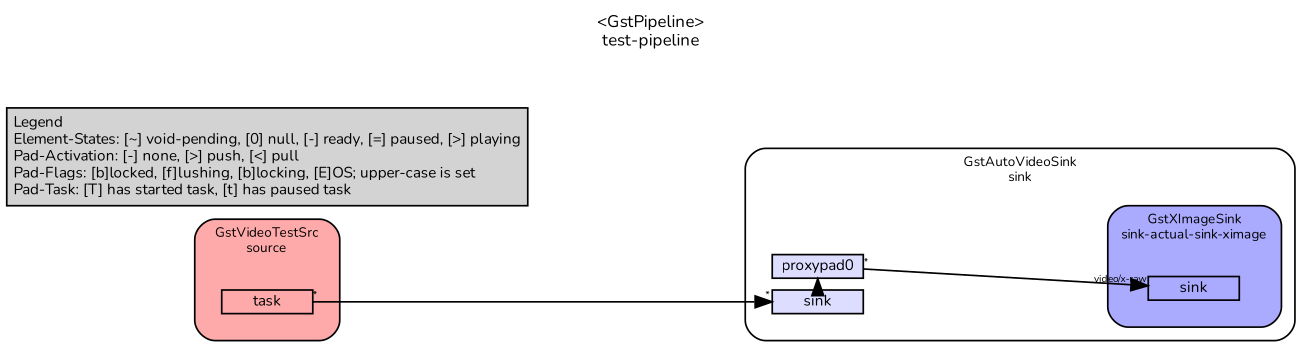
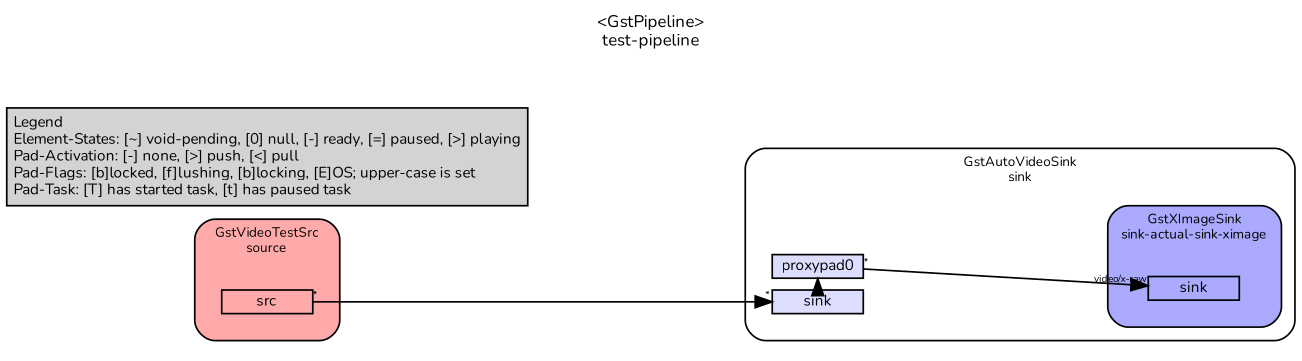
(267, 302) -> (267, 302)
